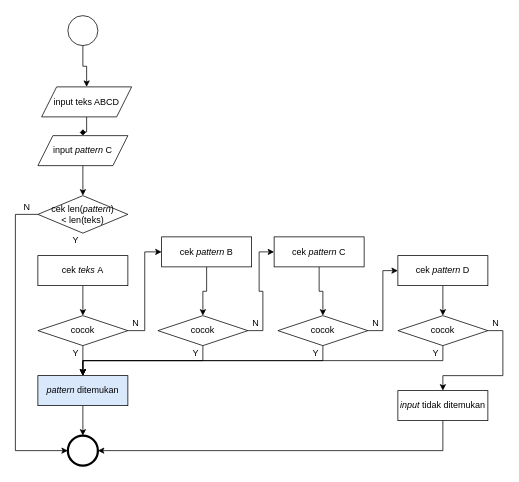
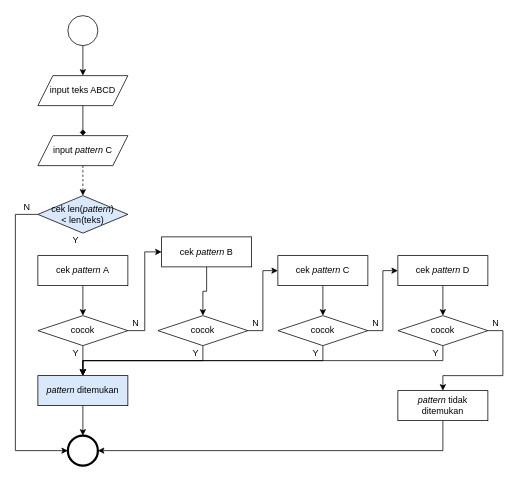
(87, 102) -> (83, 90)
(83, 177) -> (83, 177)
(83, 214) -> (83, 214)
(319, 252) -> (323, 270)
(83, 270) -> (83, 270)
(443, 405) -> (443, 405)
